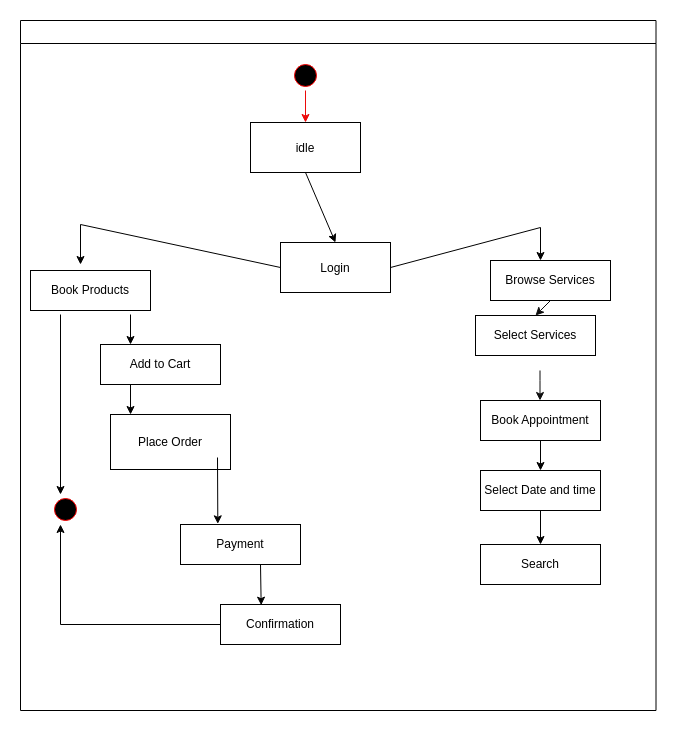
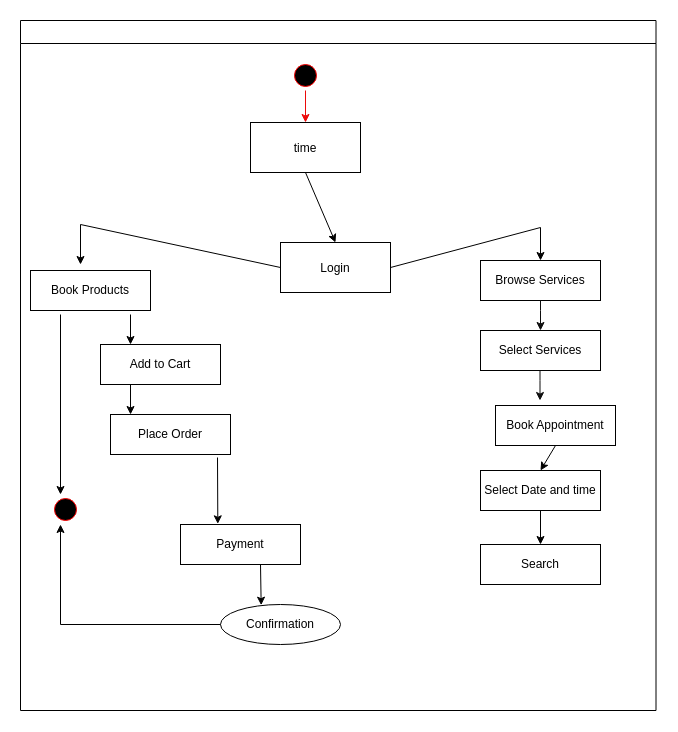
(305, 148) -> (305, 148)
(551, 281) -> (541, 281)
(536, 336) -> (541, 351)
(541, 421) -> (556, 426)
(171, 442) -> (171, 435)
(281, 625) -> (281, 625)
